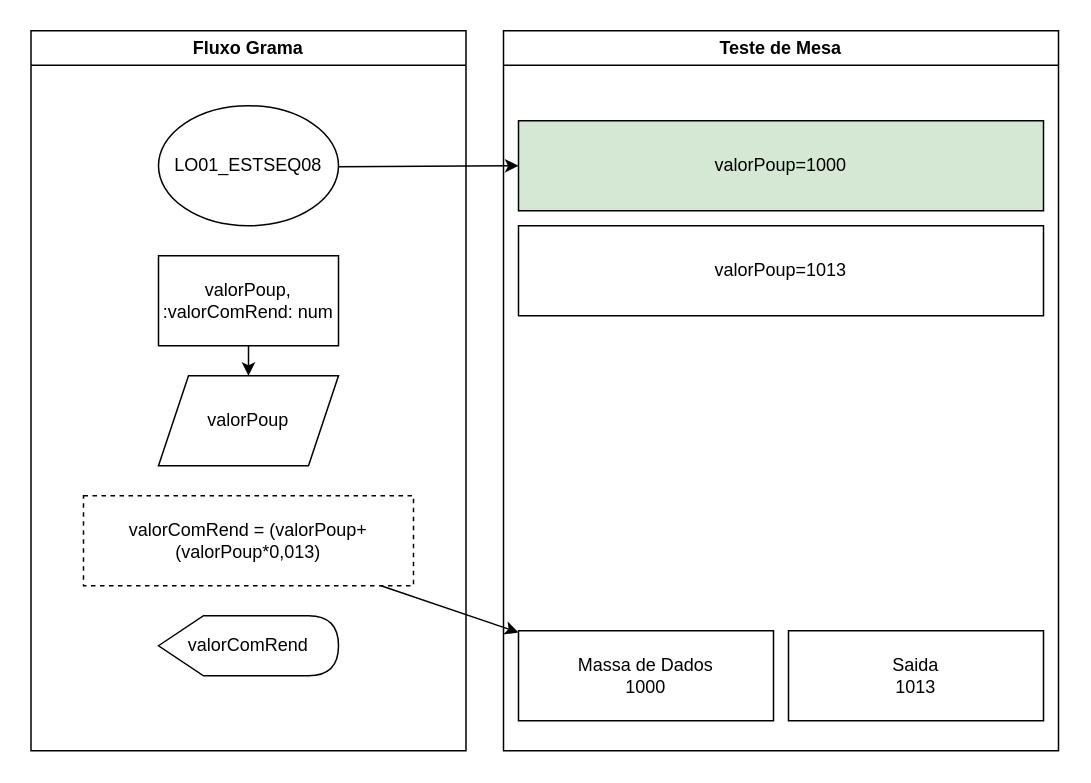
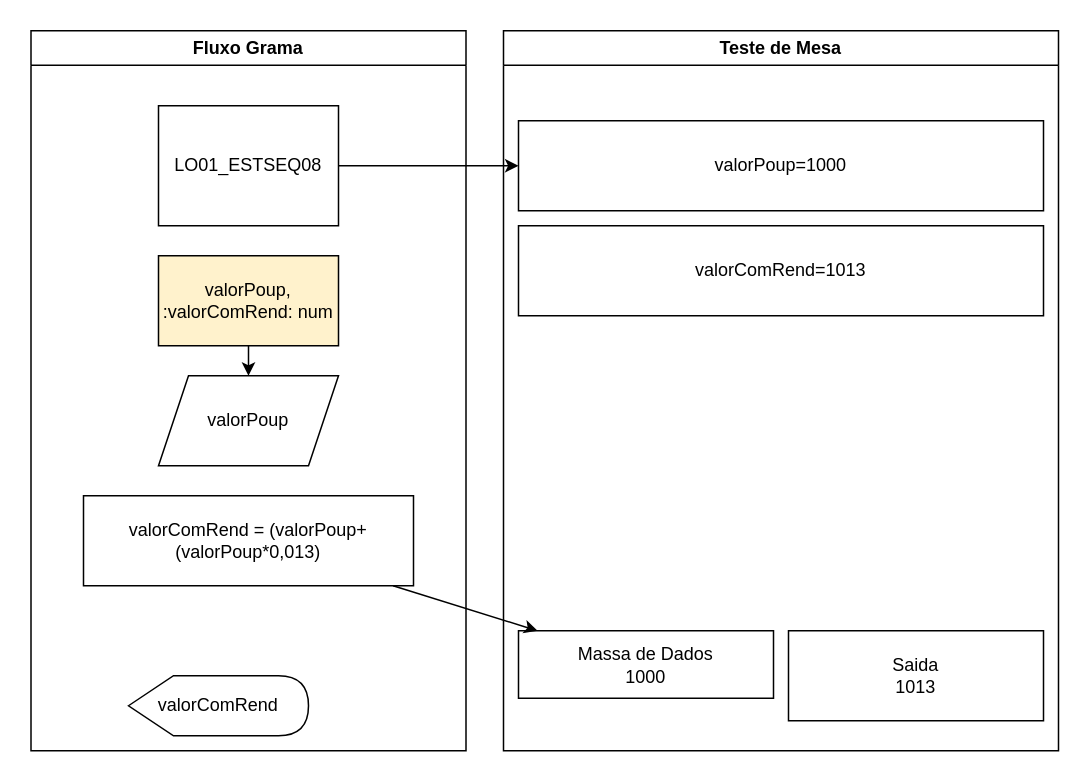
(248, 166) -> (248, 166)
(781, 166) -> (781, 166)
(781, 271) -> (781, 271)
(248, 301) -> (248, 301)
(248, 541) -> (248, 541)
(248, 646) -> (218, 706)
(646, 676) -> (646, 665)
